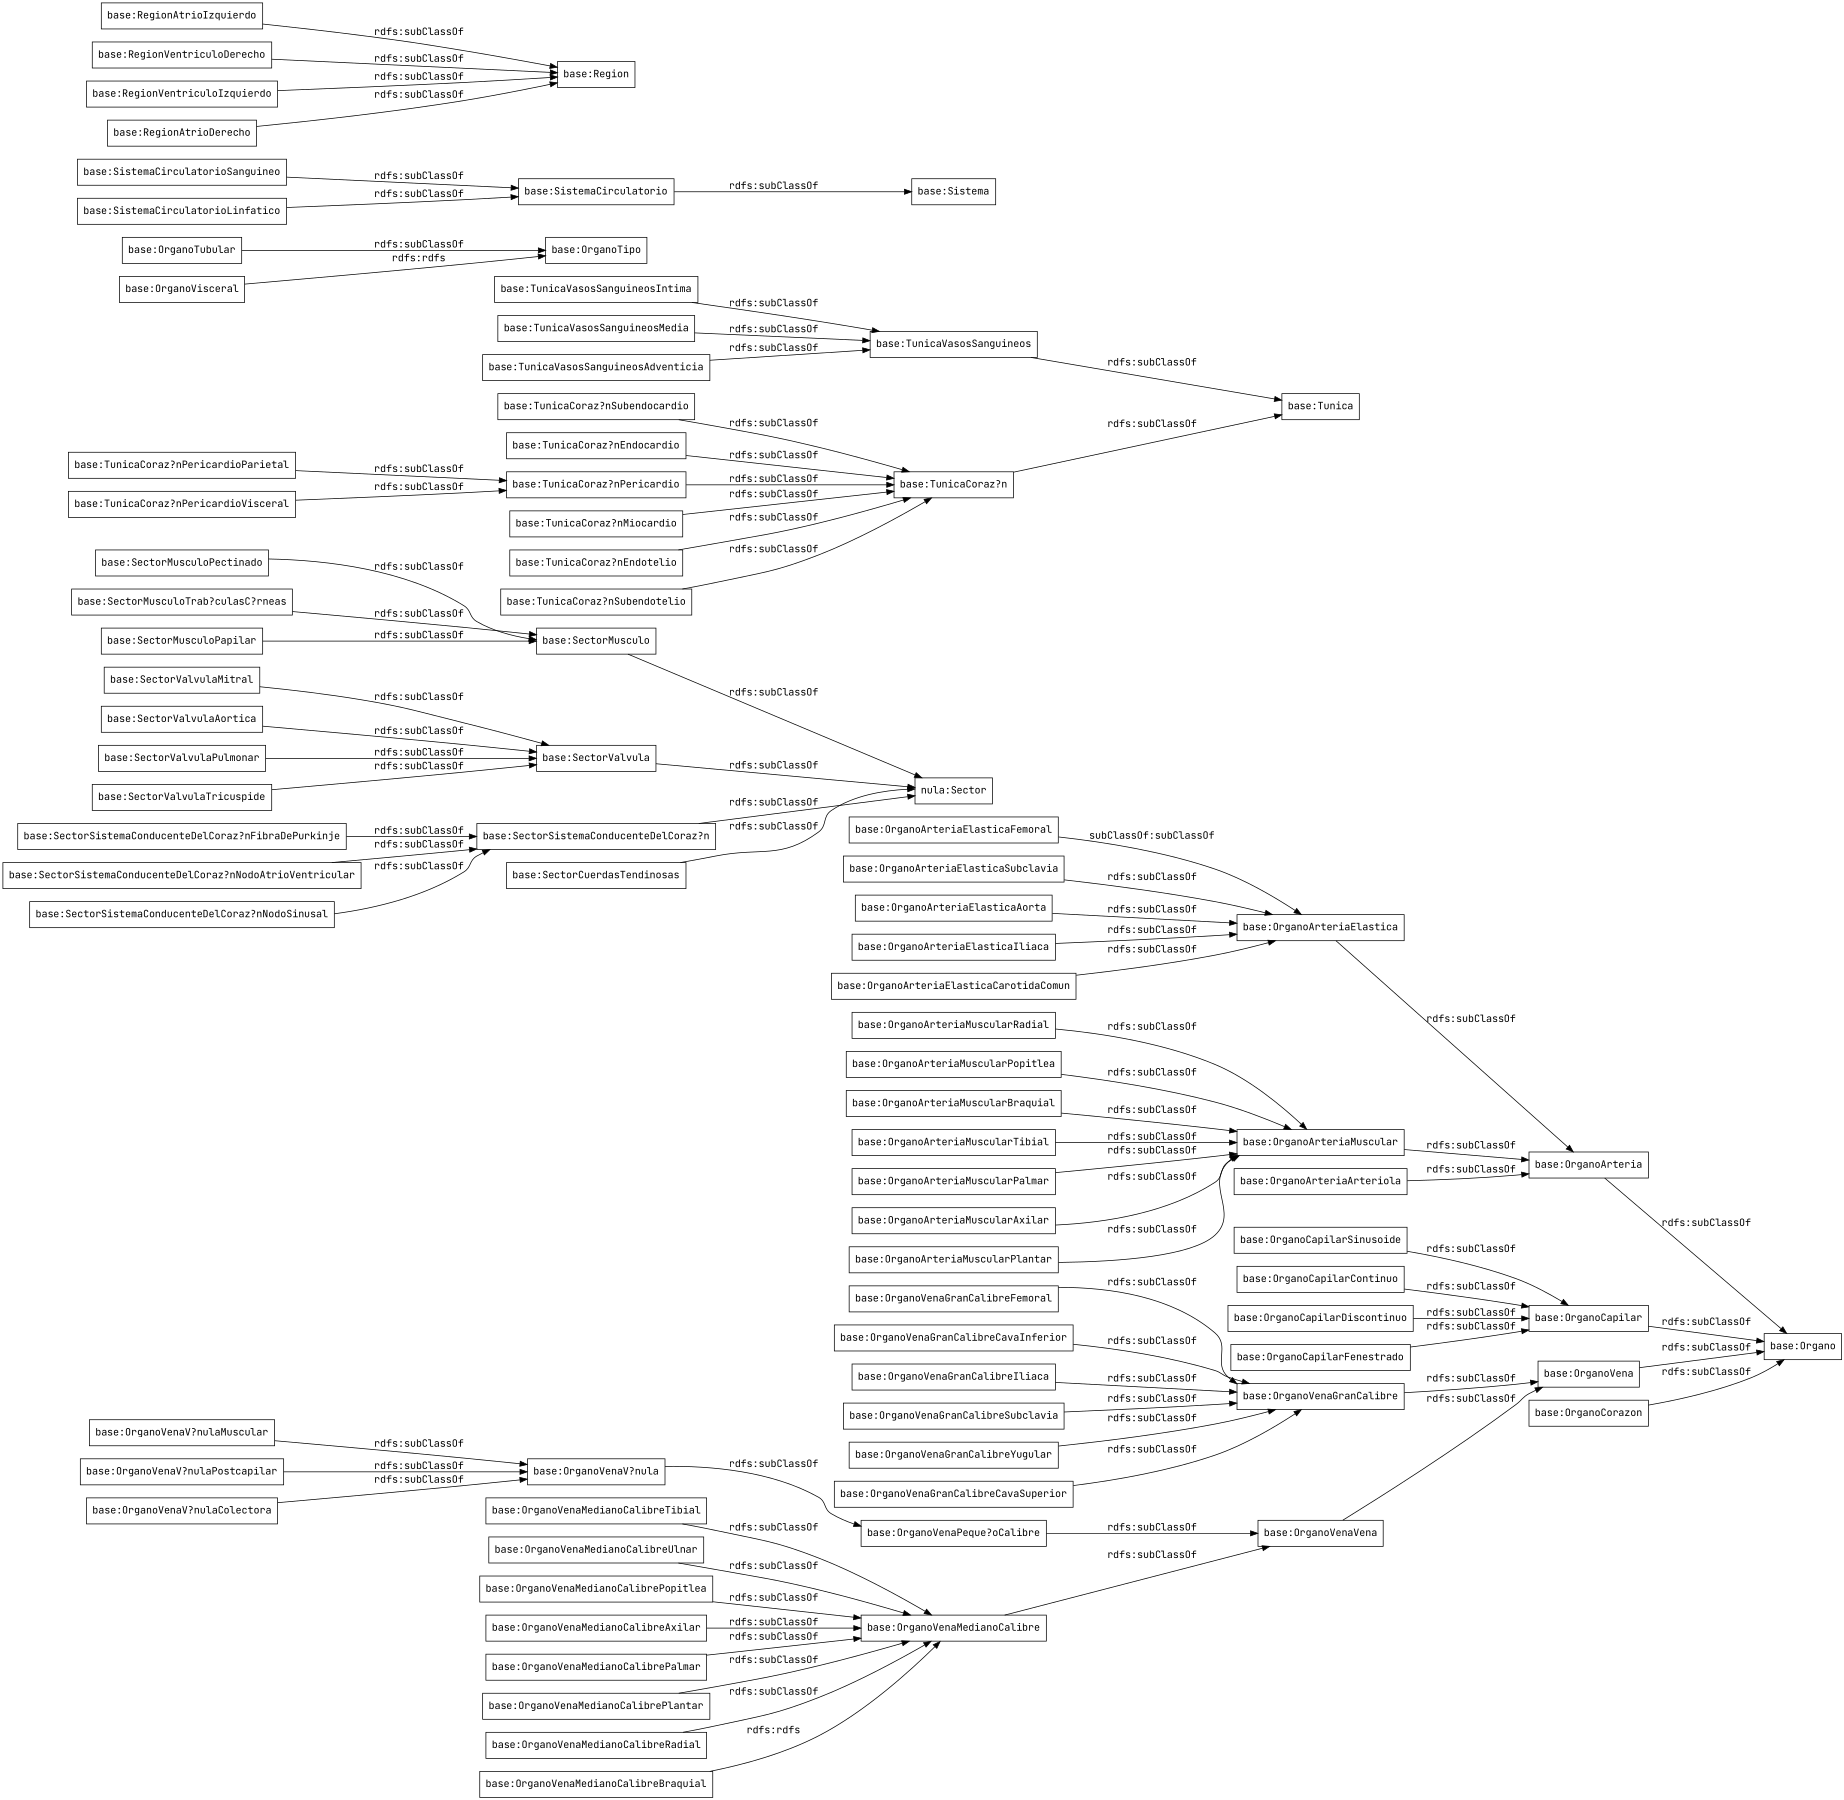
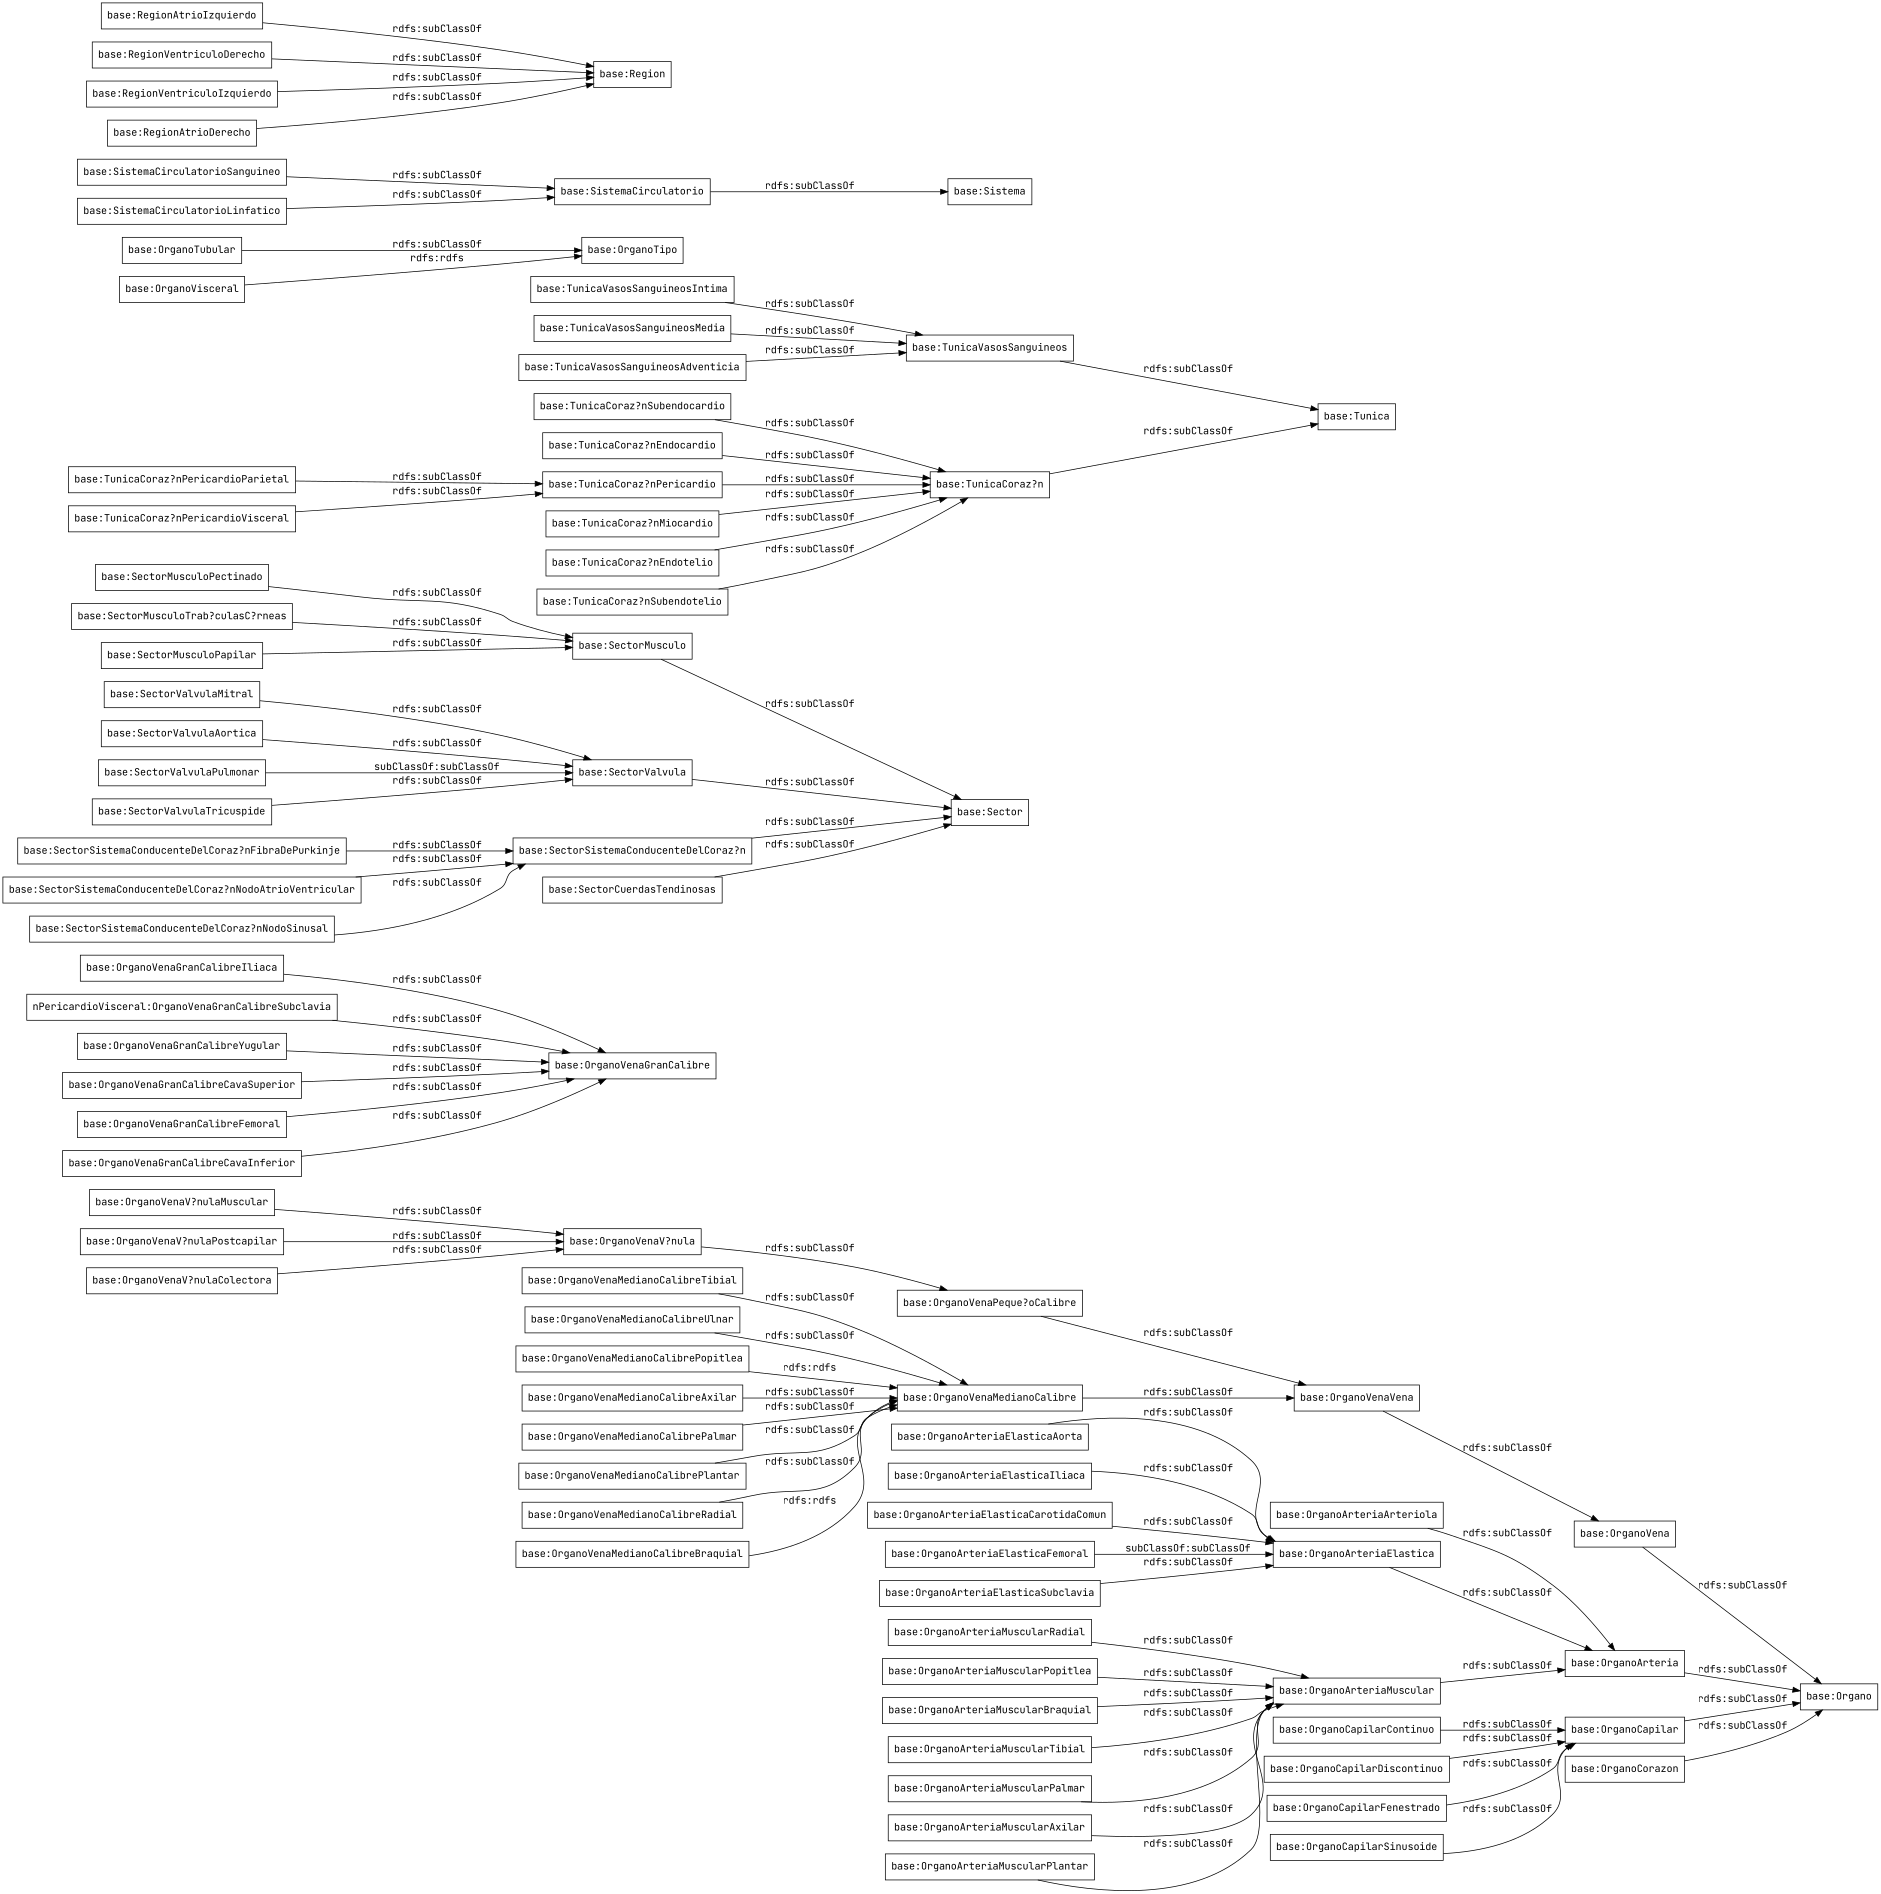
(419, 753) -> (437, 767)
(954, 791) -> (990, 813)
(1468, 1389) -> none
(954, 1416) -> (182, 1007)
(774, 1598) -> (810, 1368)
